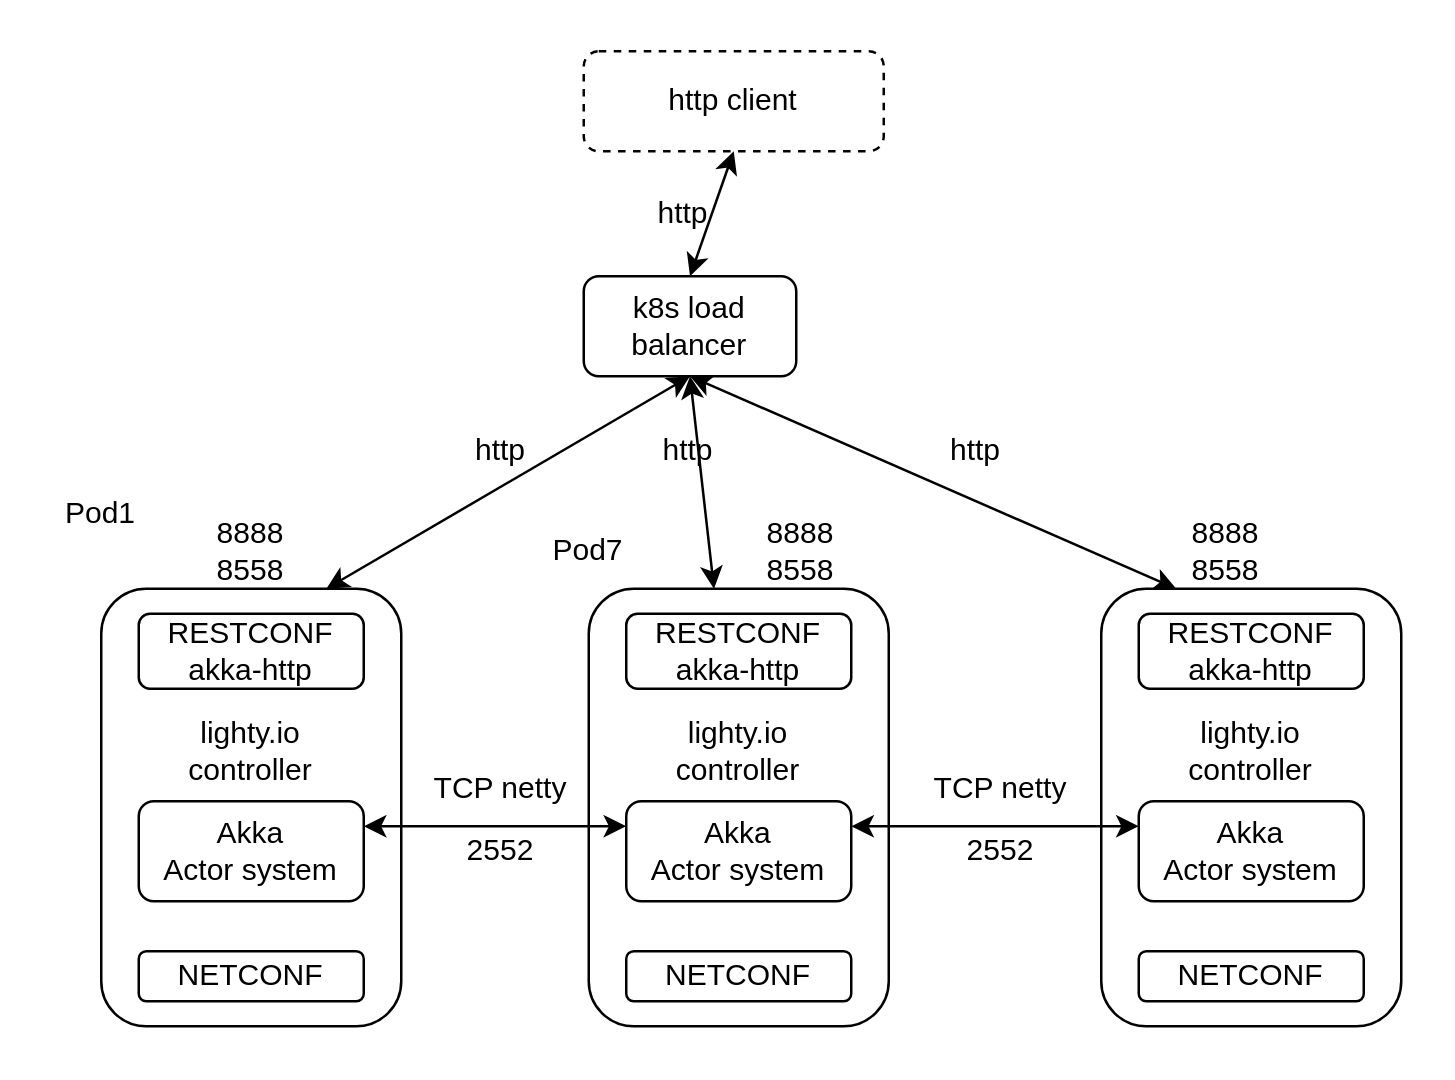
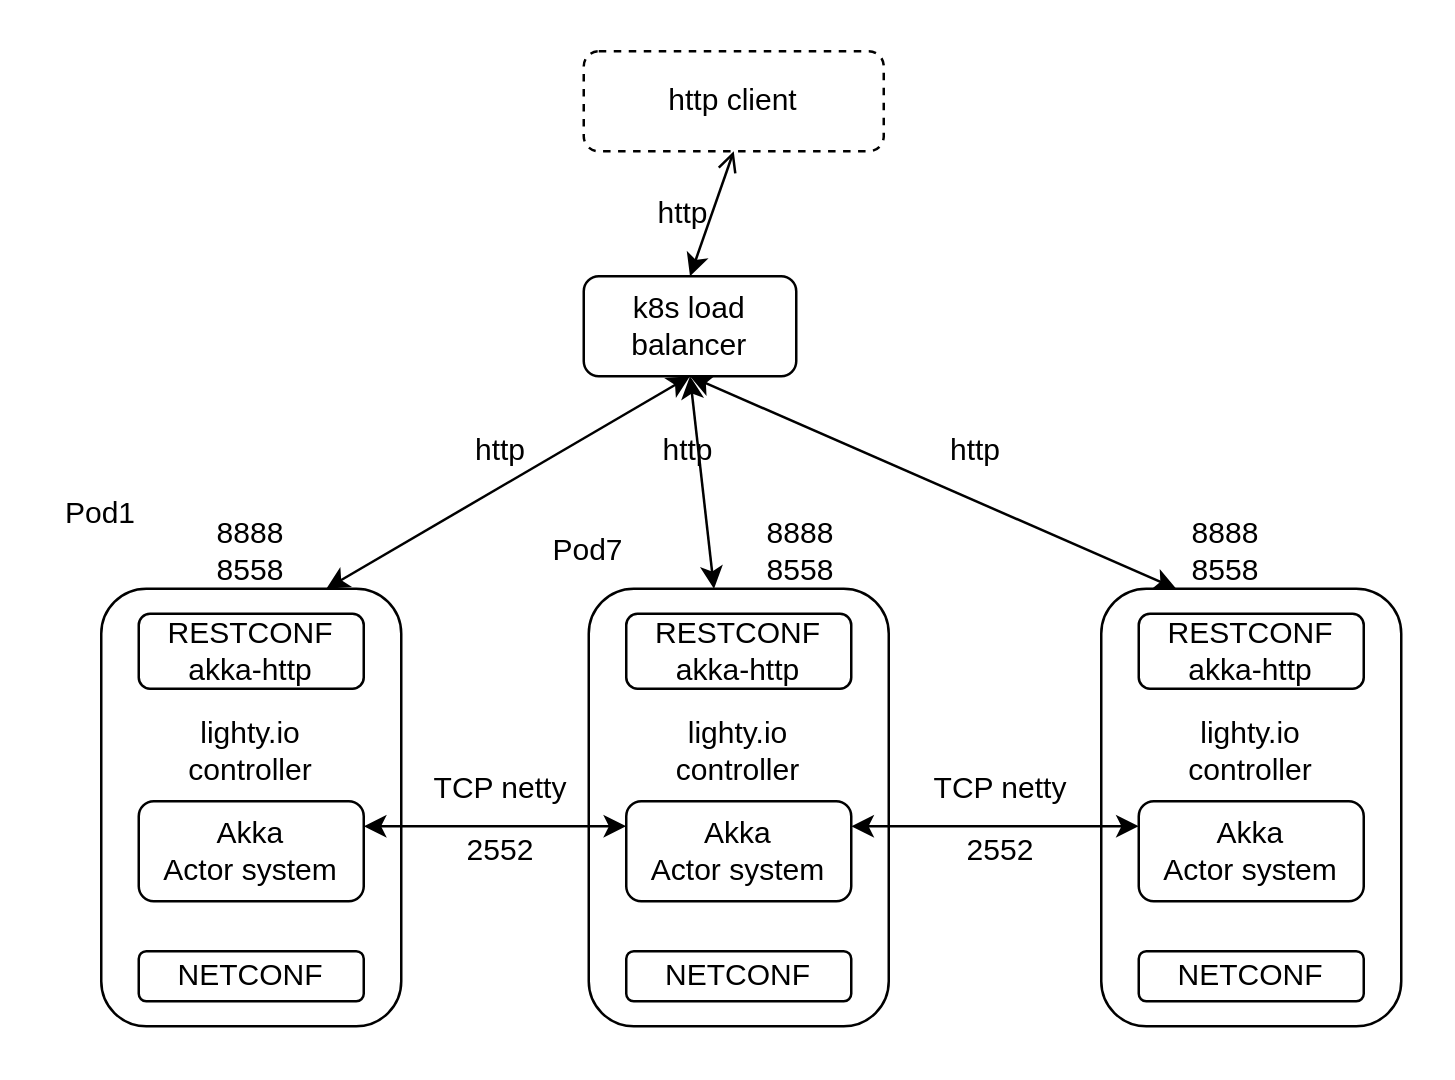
(728, 168) -> (729, 165)
